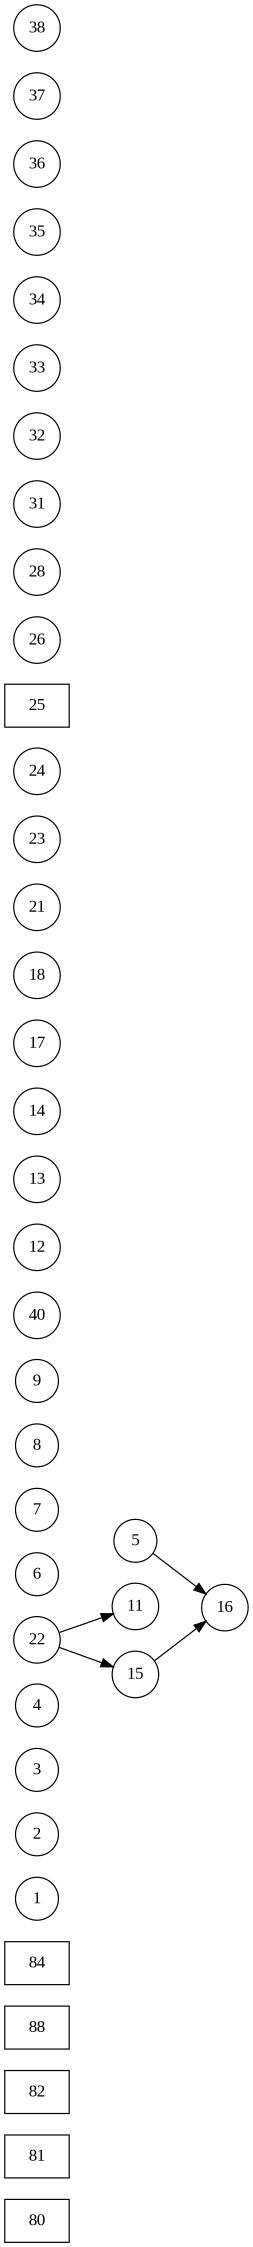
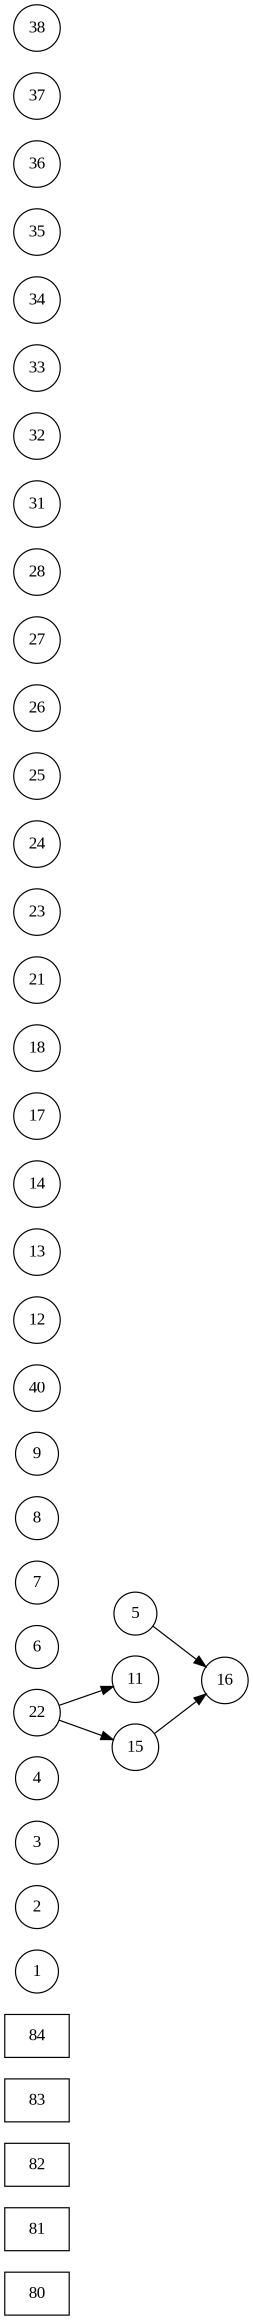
none -> (37, 640)
(37, 706) -> (37, 776)
(37, 2028) -> (37, 2100)
